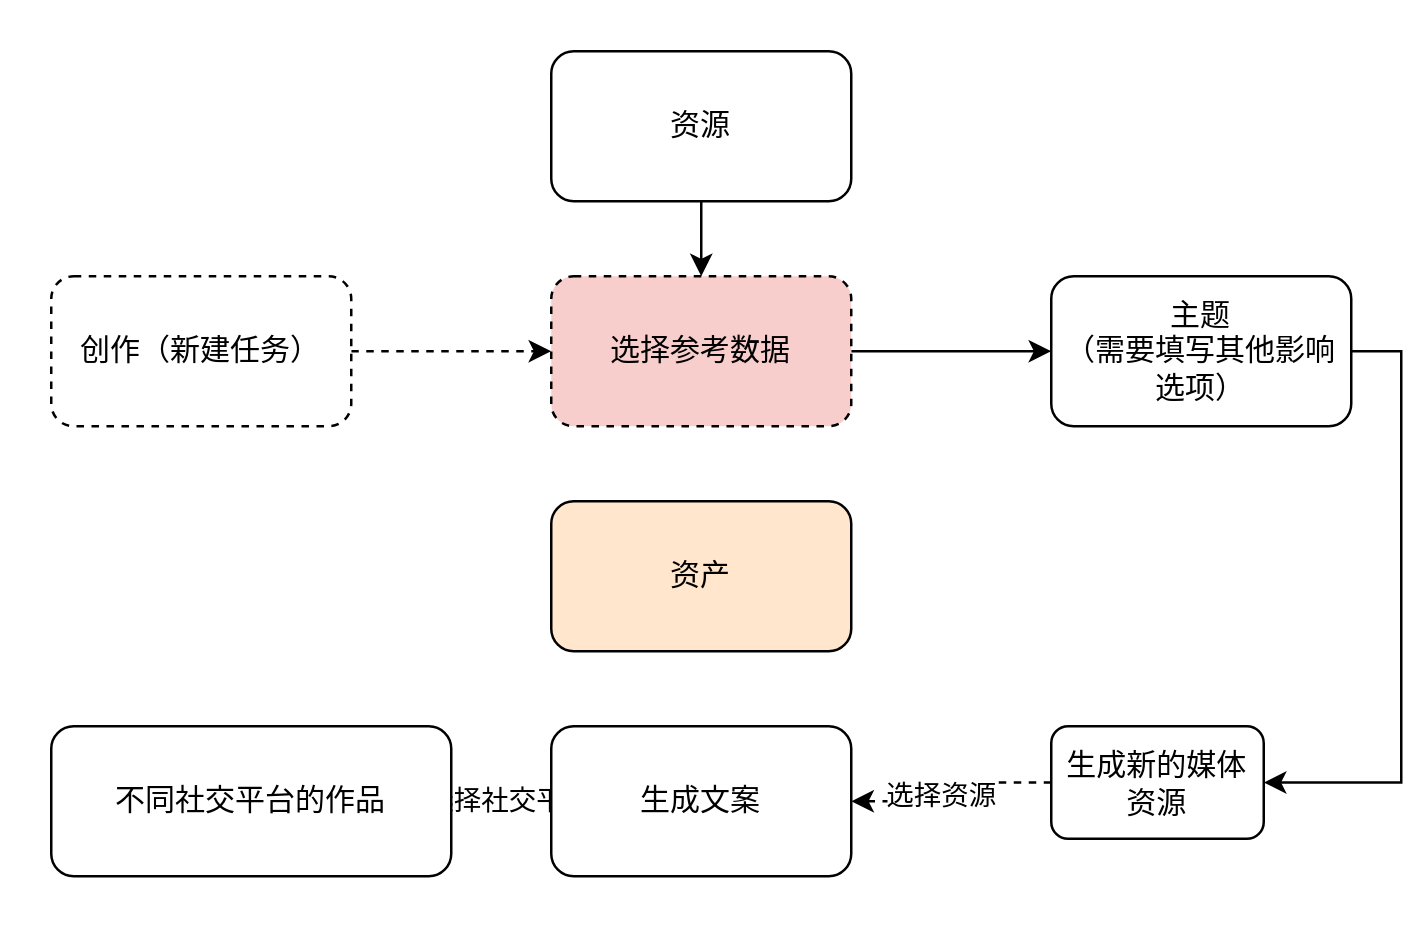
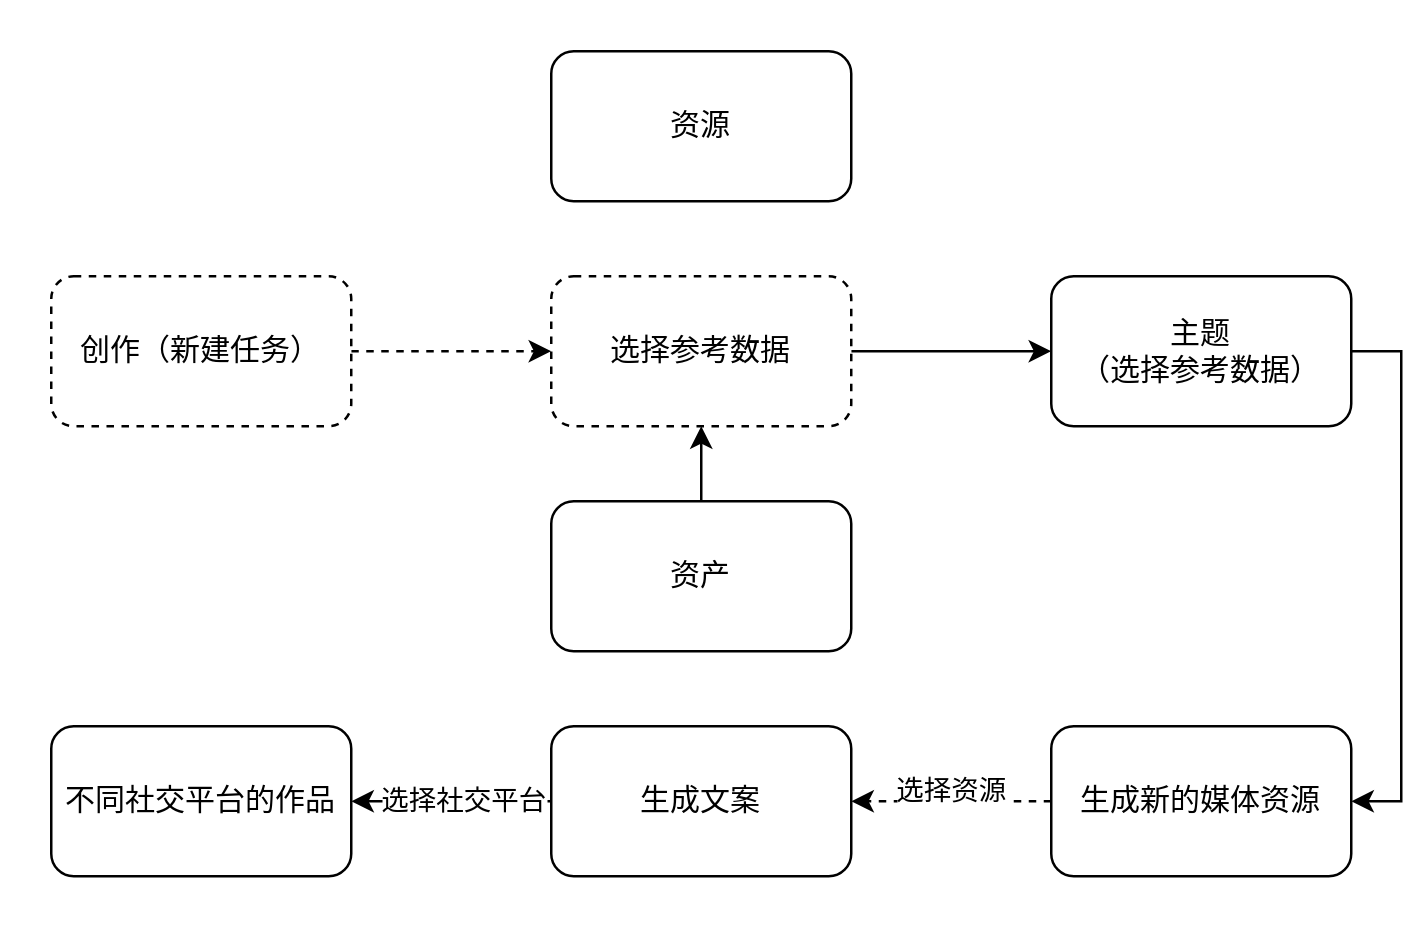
(701, 230) -> none
(701, 351) -> (701, 351)
(1201, 351) -> (1201, 351)
none -> (701, 472)
(701, 576) -> (701, 576)
(1158, 783) -> (1201, 801)
(251, 801) -> (201, 801)
